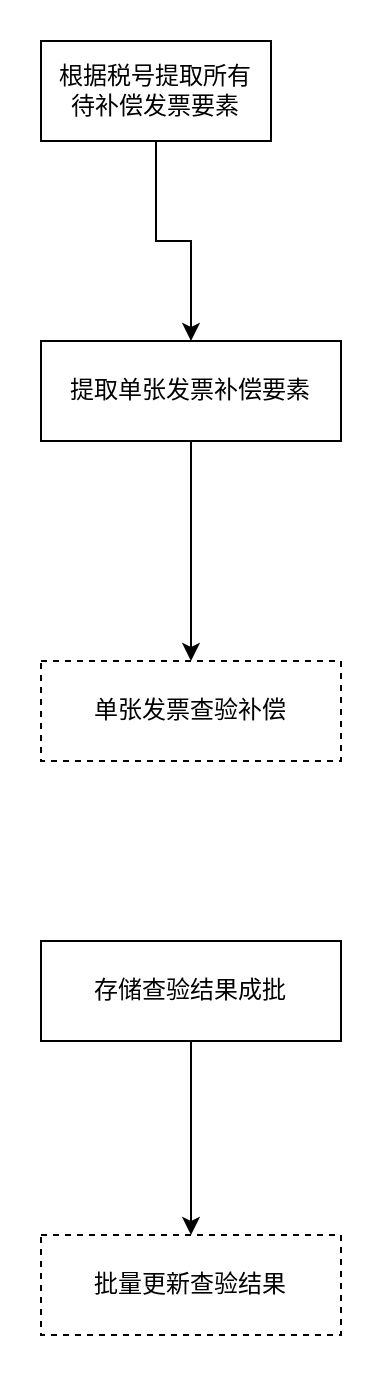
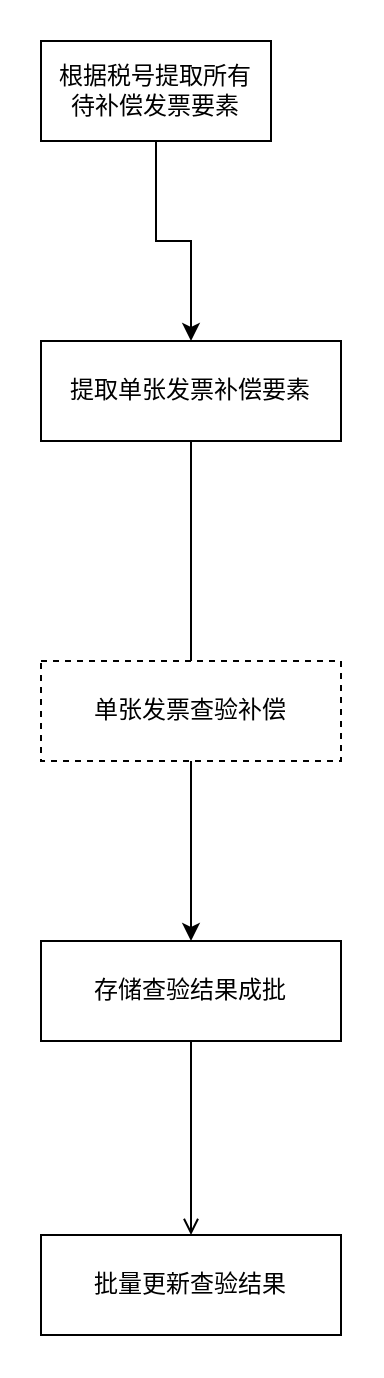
(191, 646) -> (191, 652)
none -> (191, 844)
(191, 1220) -> (191, 1222)
(191, 1285) -> (191, 1285)
